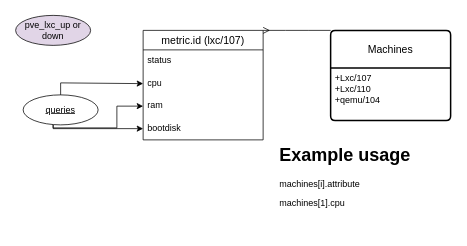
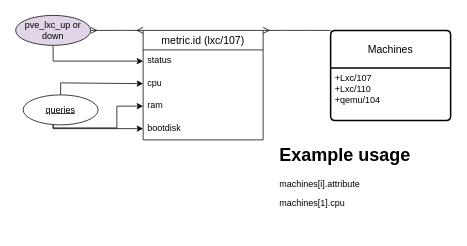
none -> (116, 30)
none -> (53, 60)
